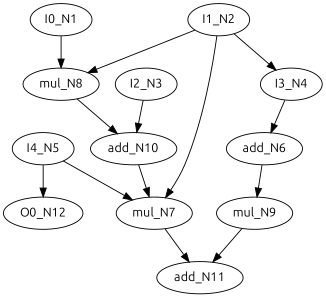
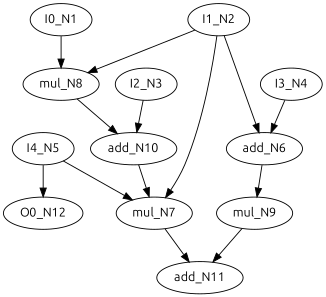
(252, 49) -> (240, 80)
